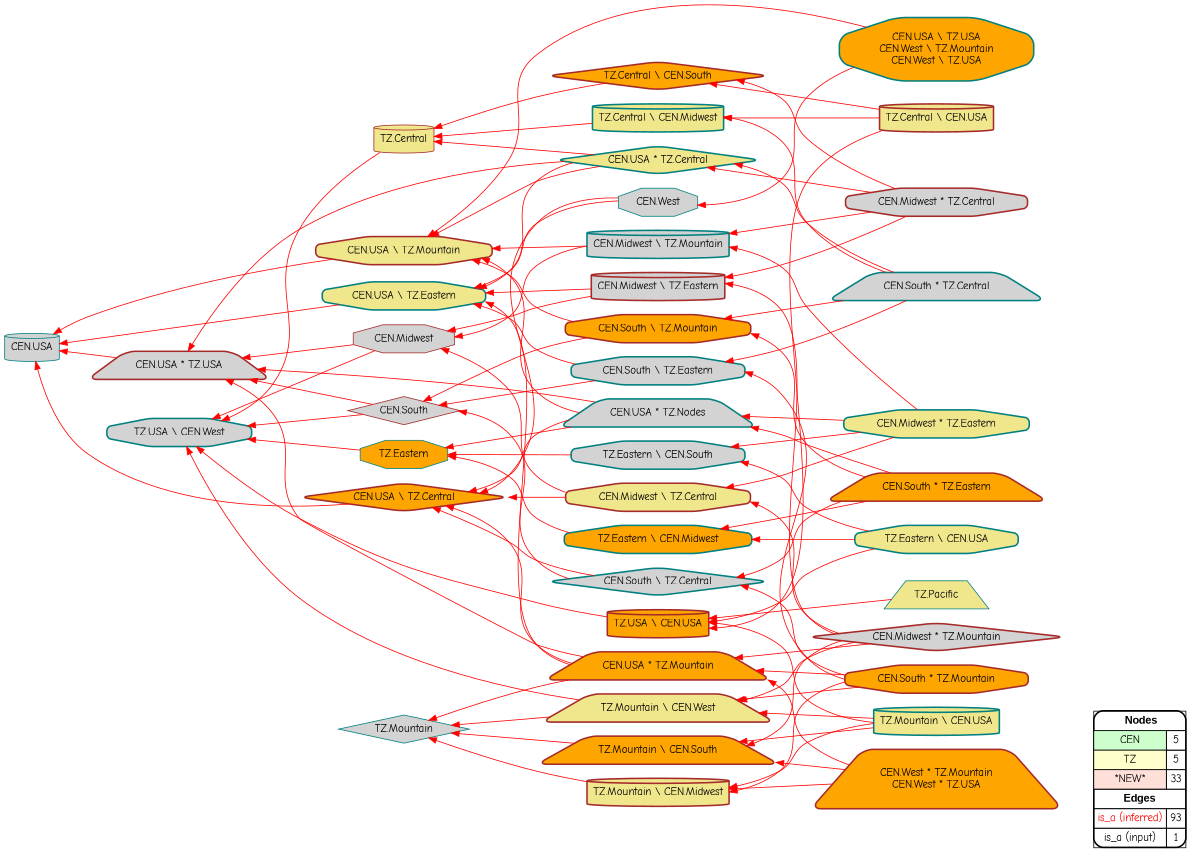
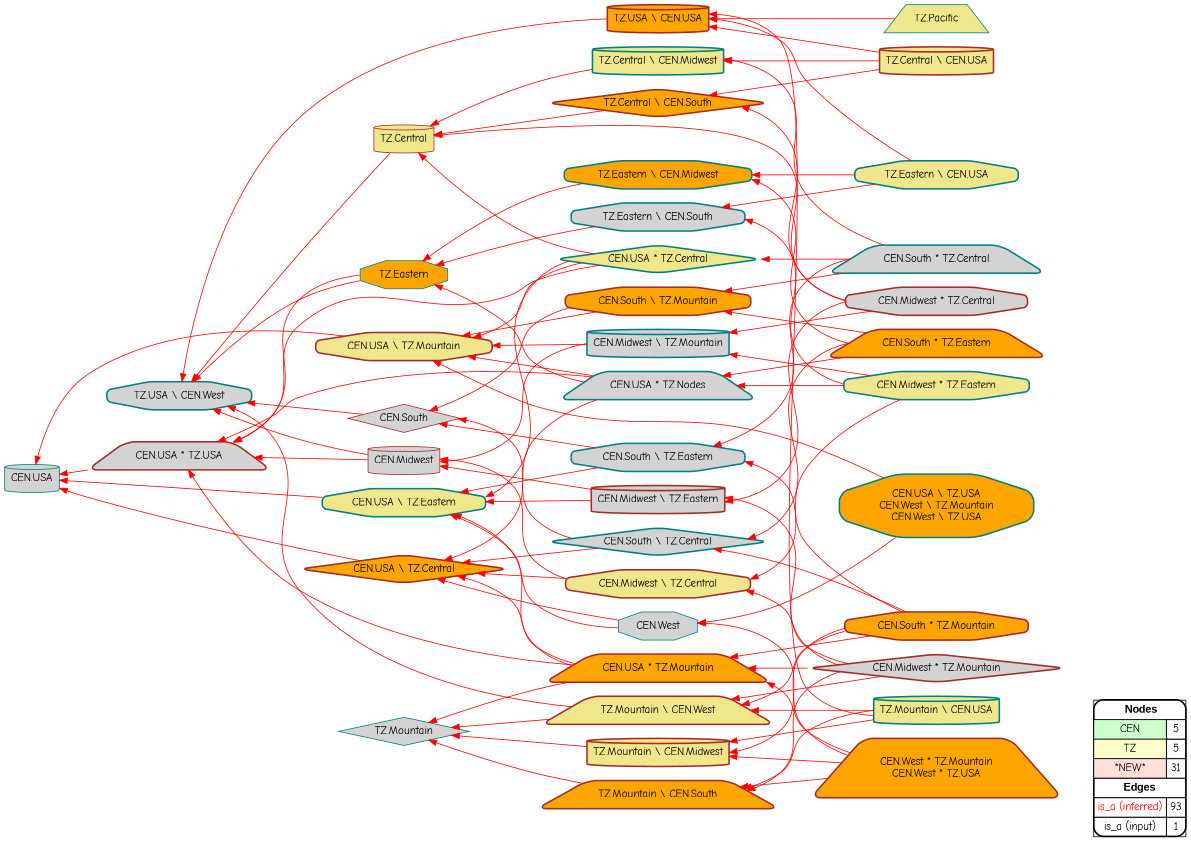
(789, 180) -> (702, 130)
(404, 339) -> (404, 461)
(315, 393) -> (283, 337)
none -> (788, 658)
(1176, 779) -> (1176, 768)
